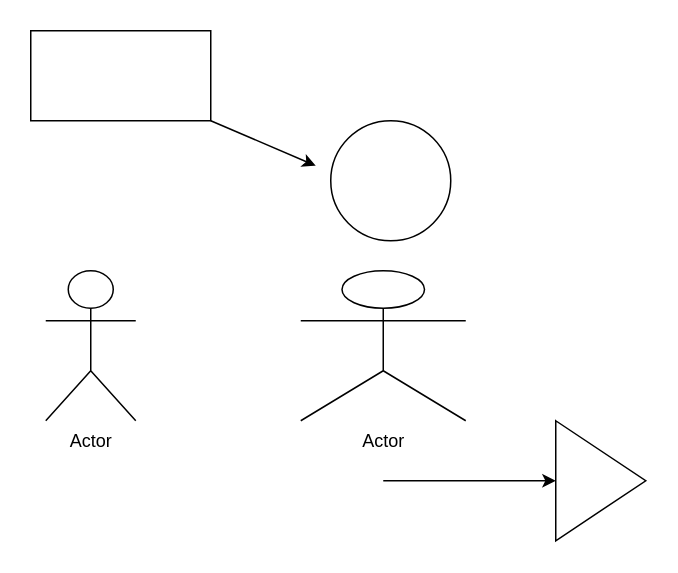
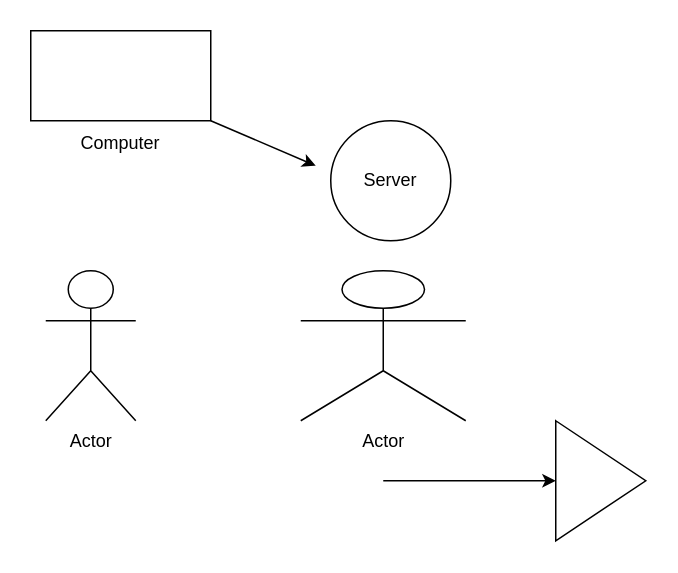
none -> (121, 143)
none -> (391, 181)
